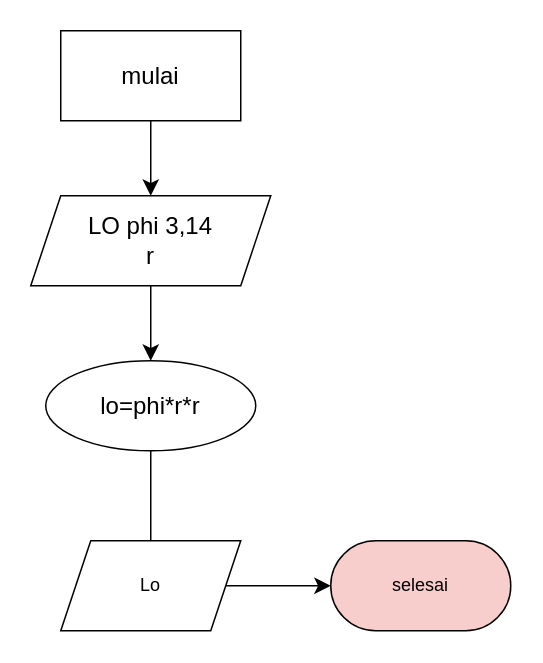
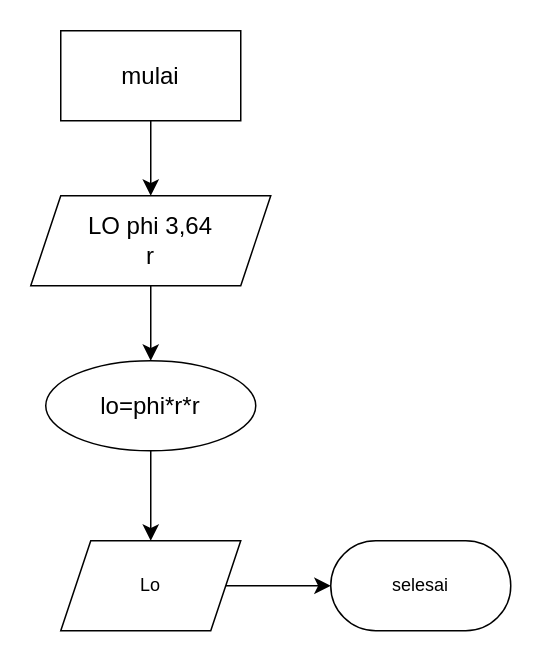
(151, 241) -> (151, 241)
(151, 532) -> (151, 527)
(421, 586) -> (421, 586)
